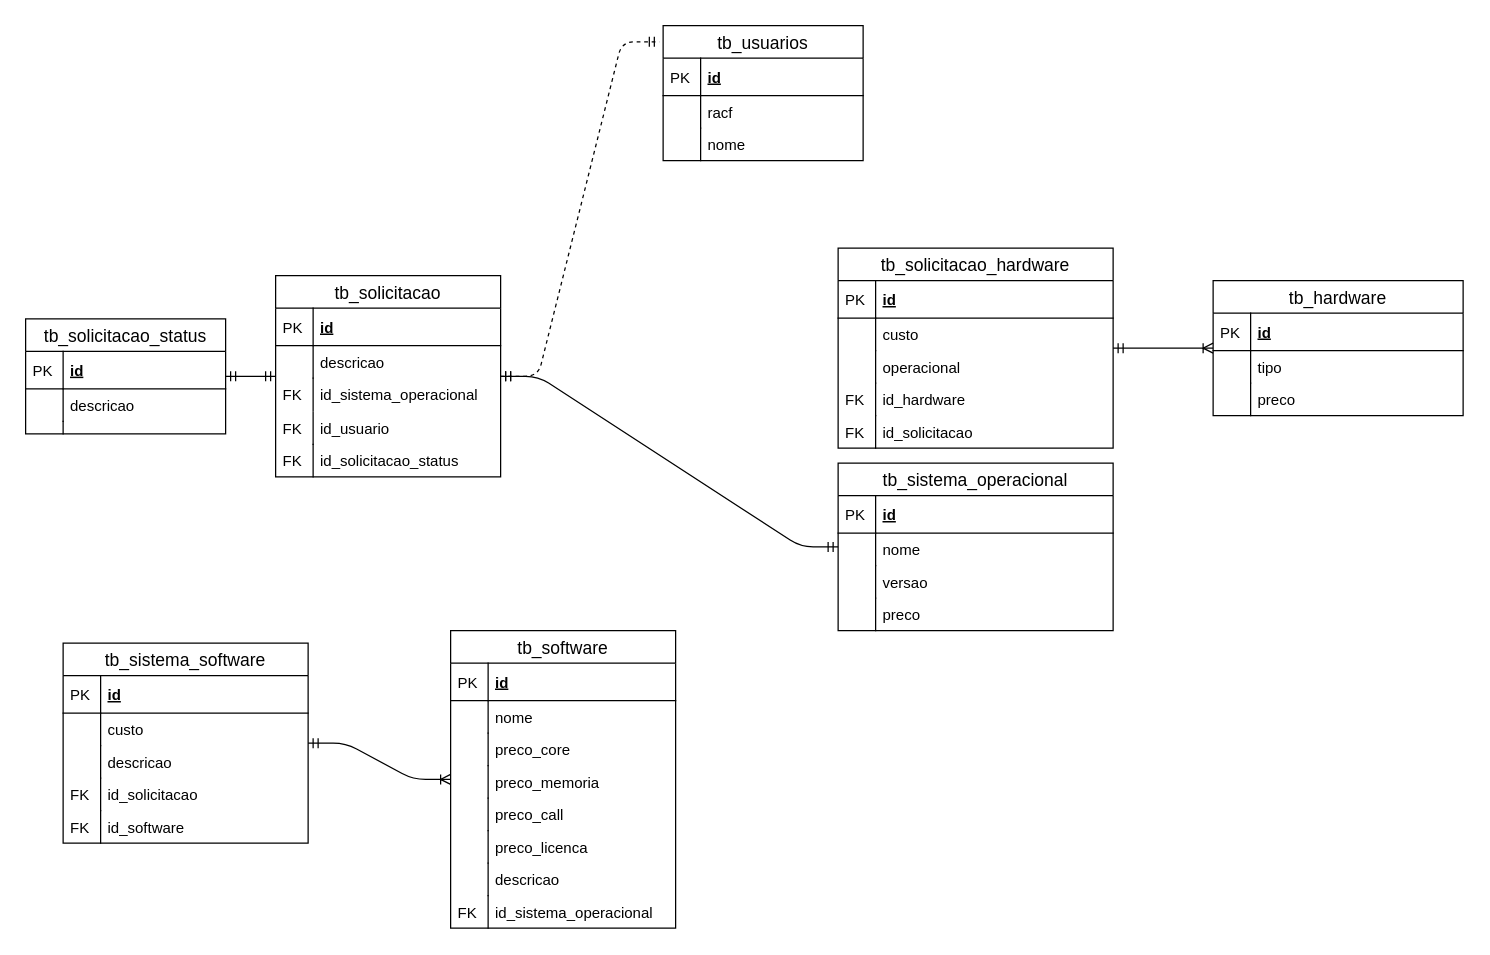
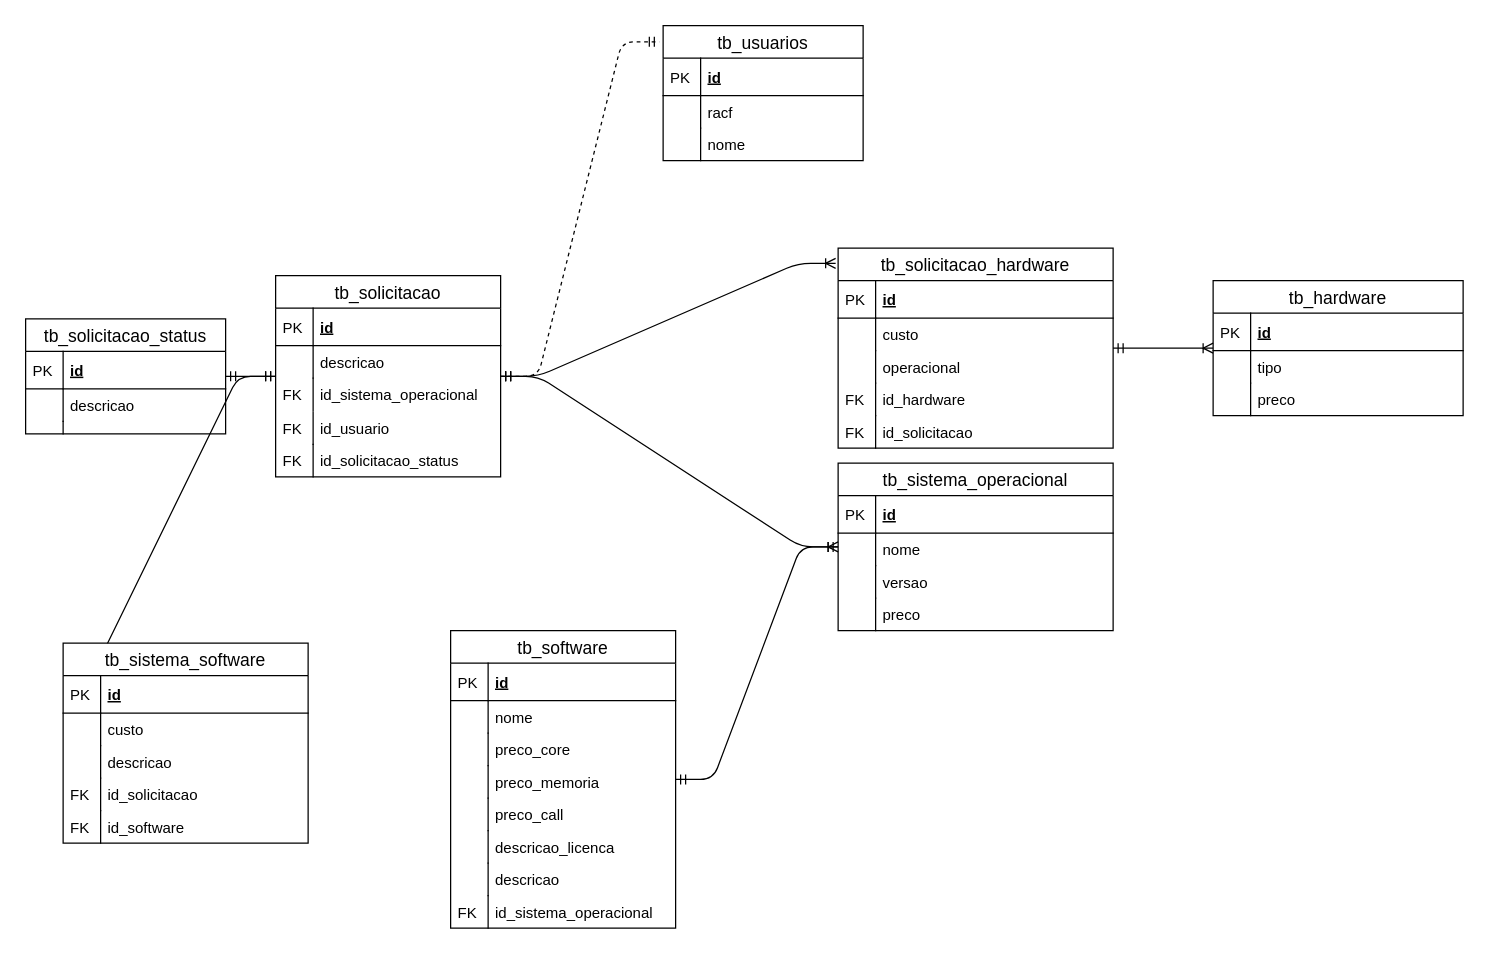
none -> (684, 313)
none -> (165, 526)
none -> (751, 678)
(379, 761) -> none
(546, 848) -> (561, 848)
